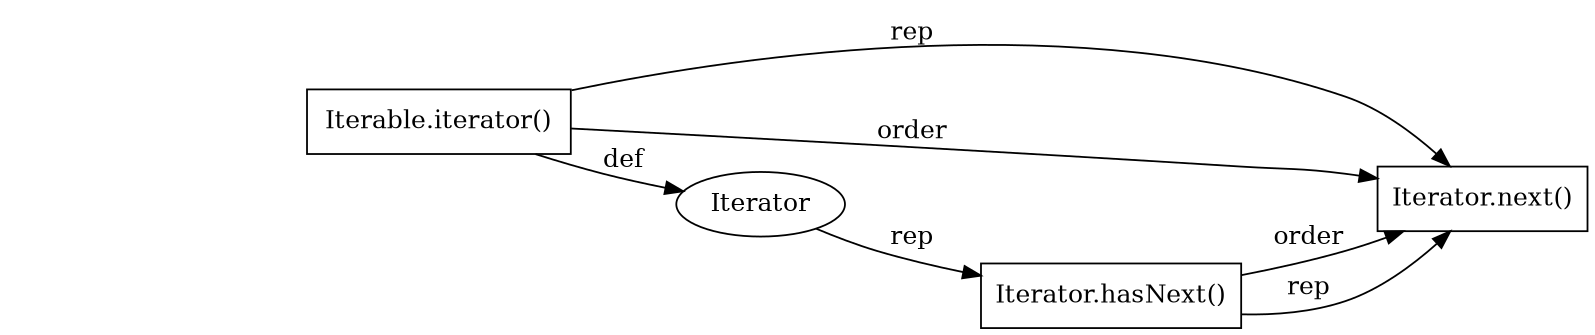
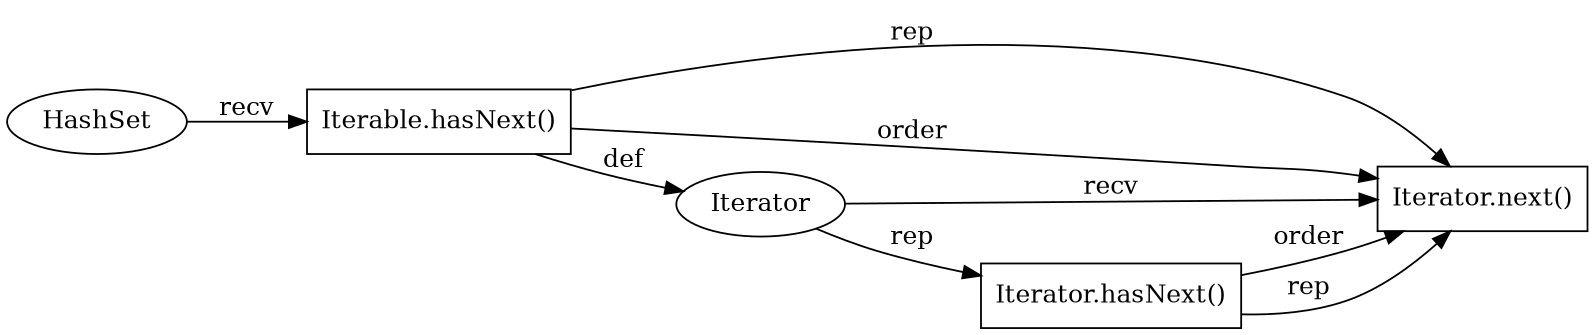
none -> (97, 122)
(439, 122) -> (439, 122)
none -> (1102, 202)
